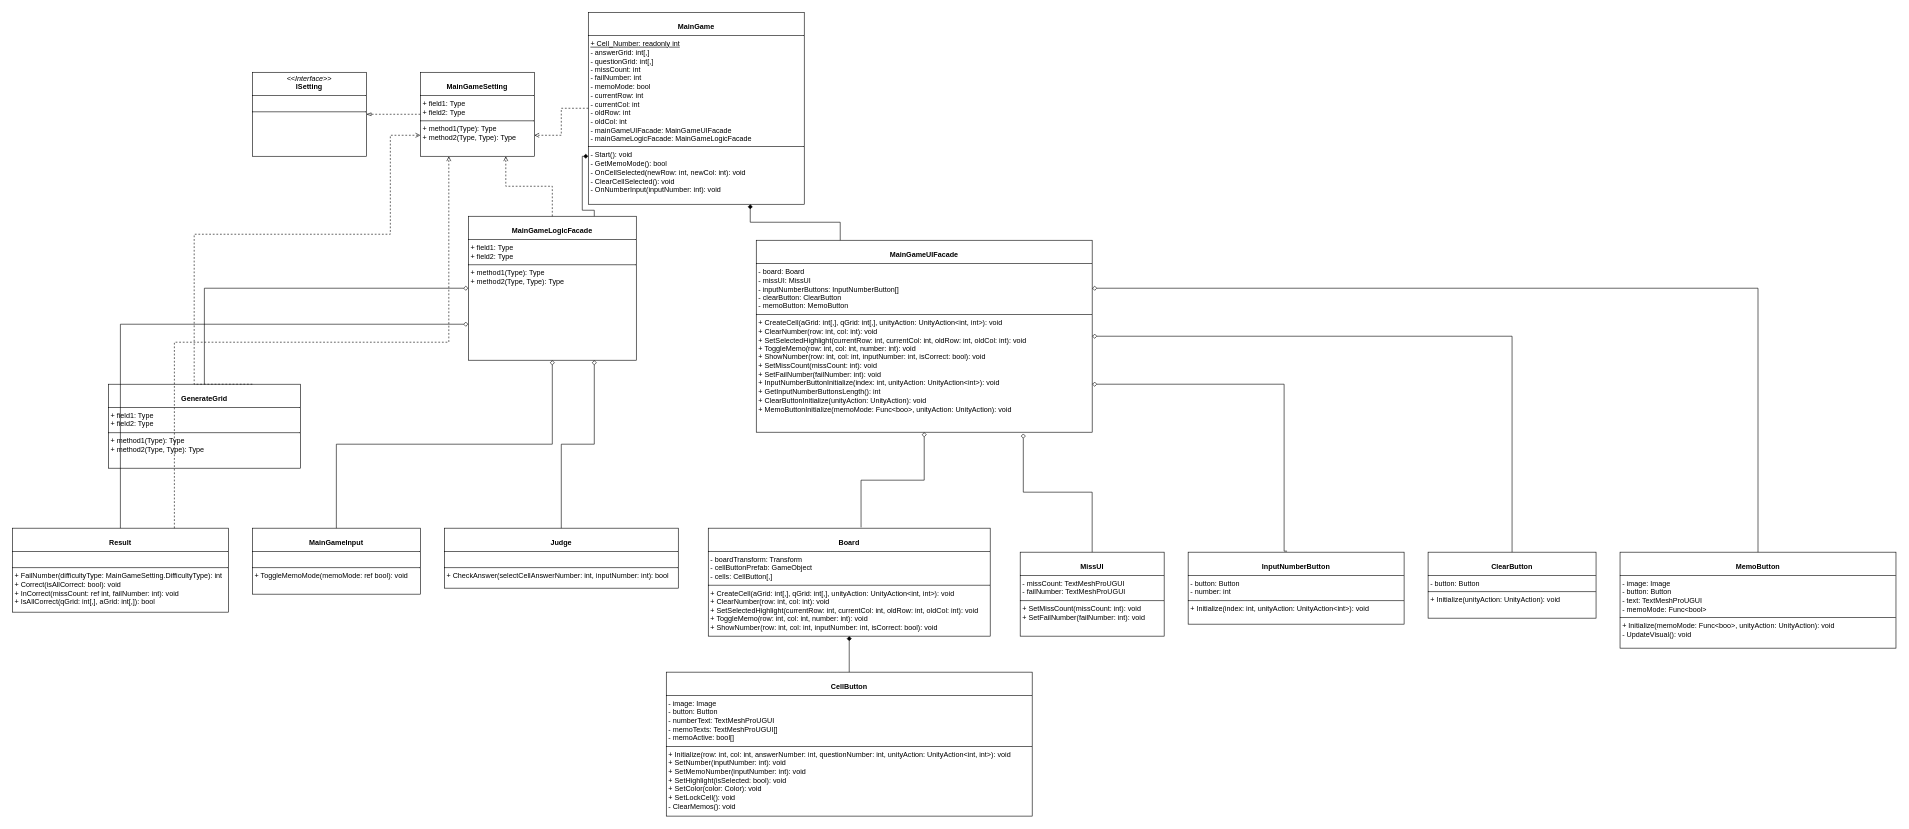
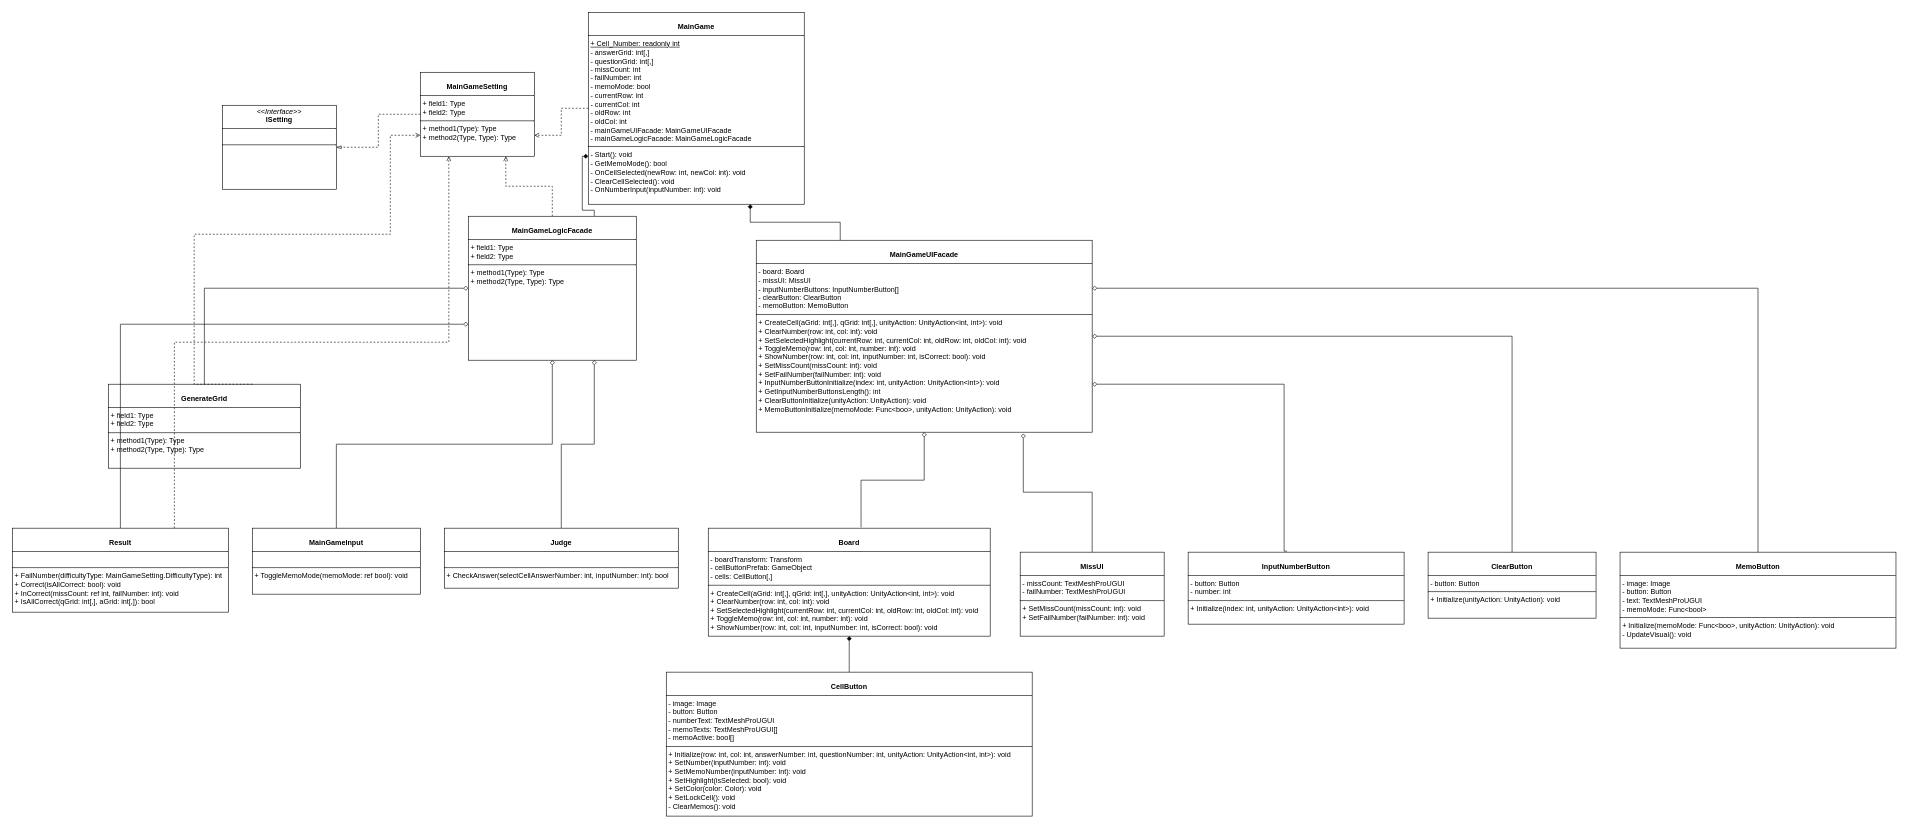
(309, 114) -> (279, 147)
